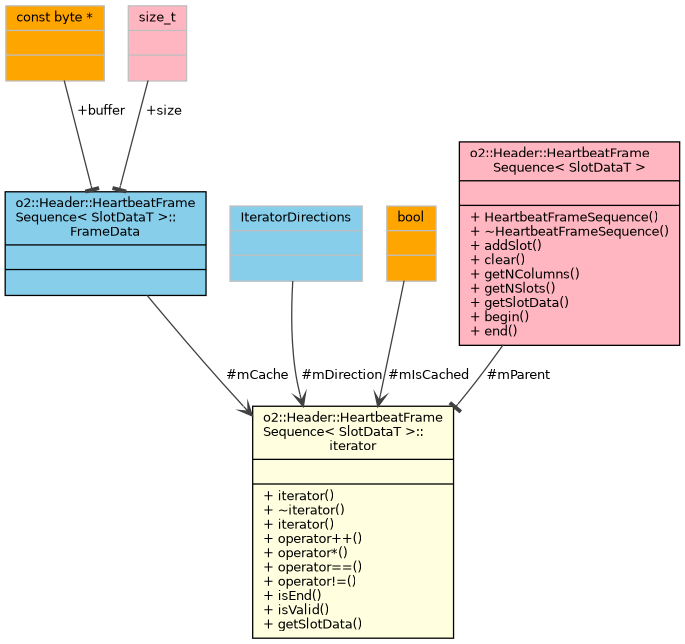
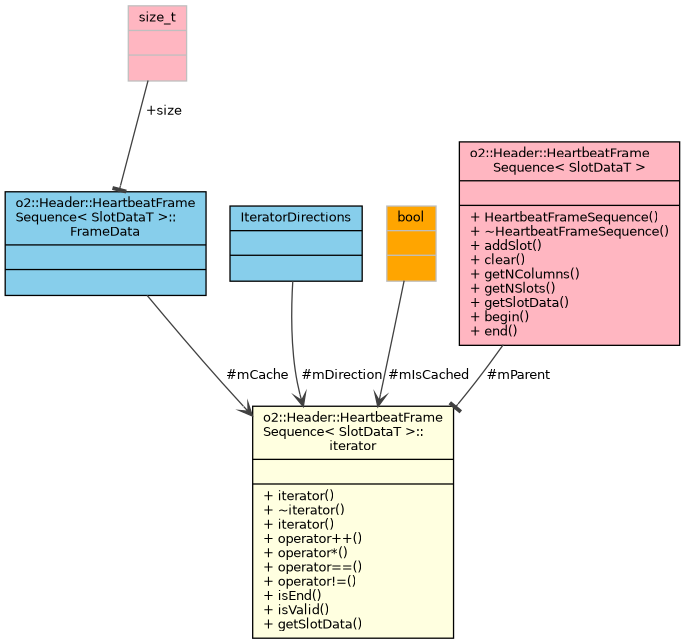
(55, 43) -> none
(296, 244) -> (296, 244)
